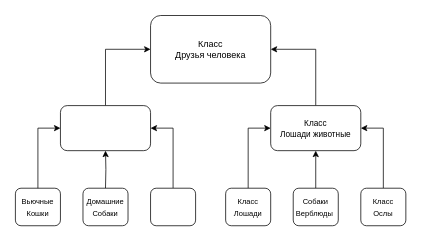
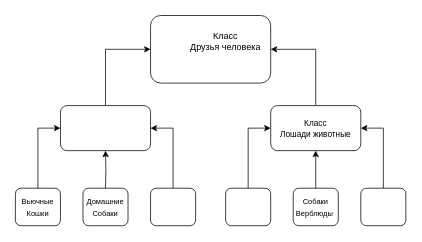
(210, 49) -> (225, 42)
(248, 207) -> none
(383, 207) -> none
